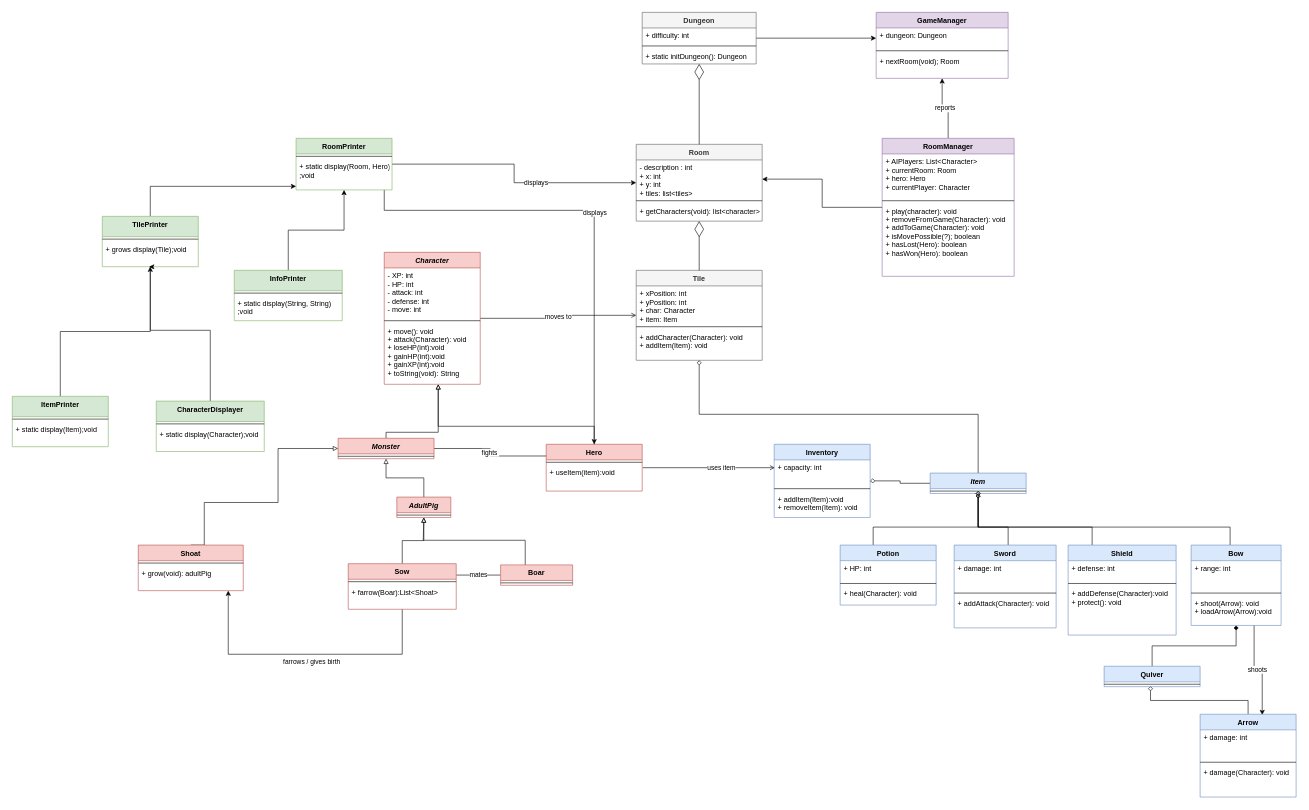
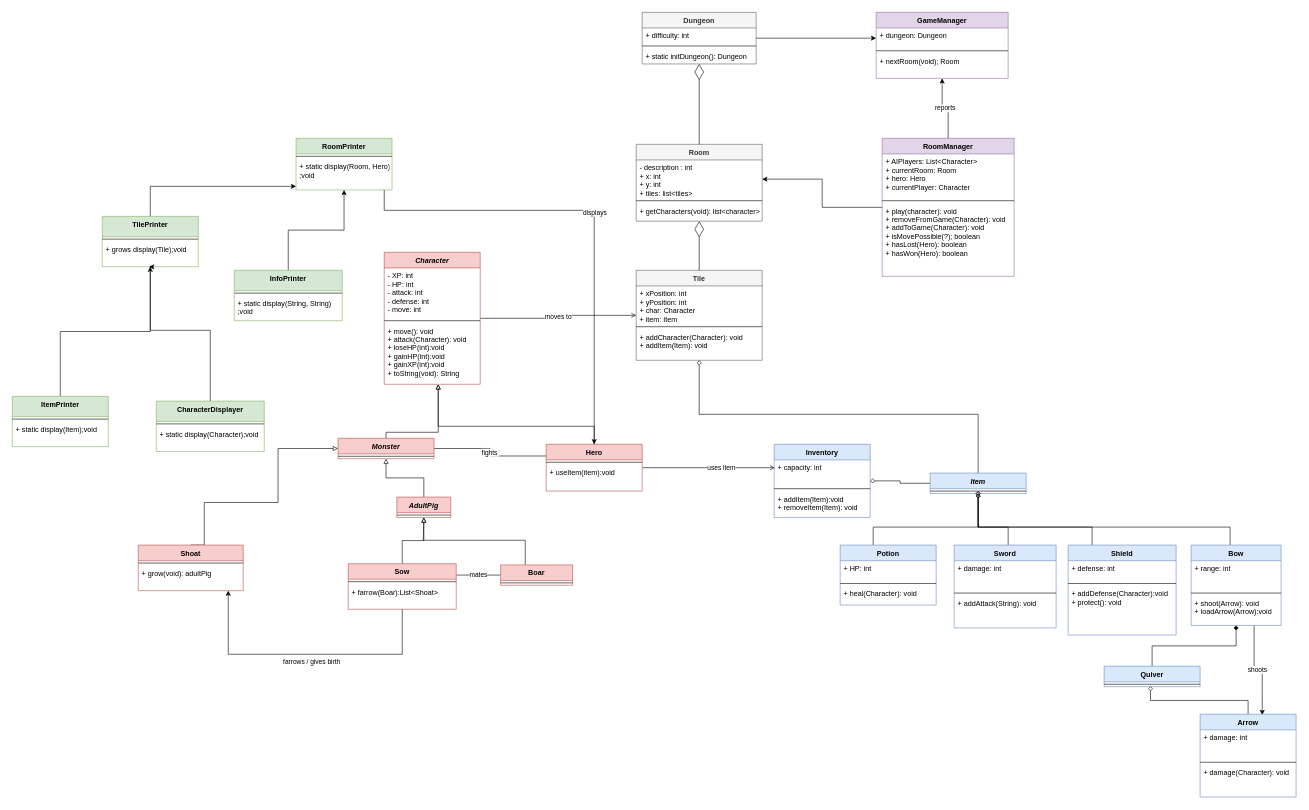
(530, 183) -> none
(1010, 604) -> (1003, 604)
